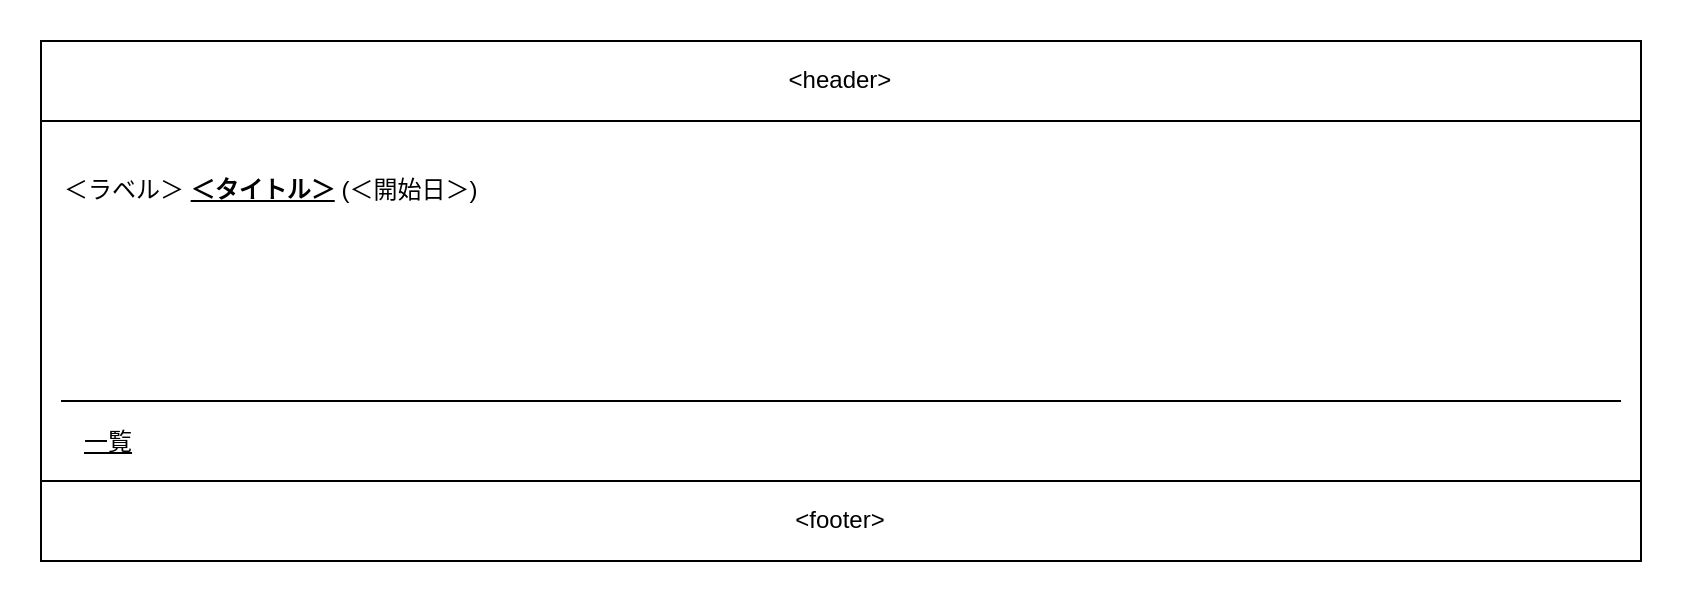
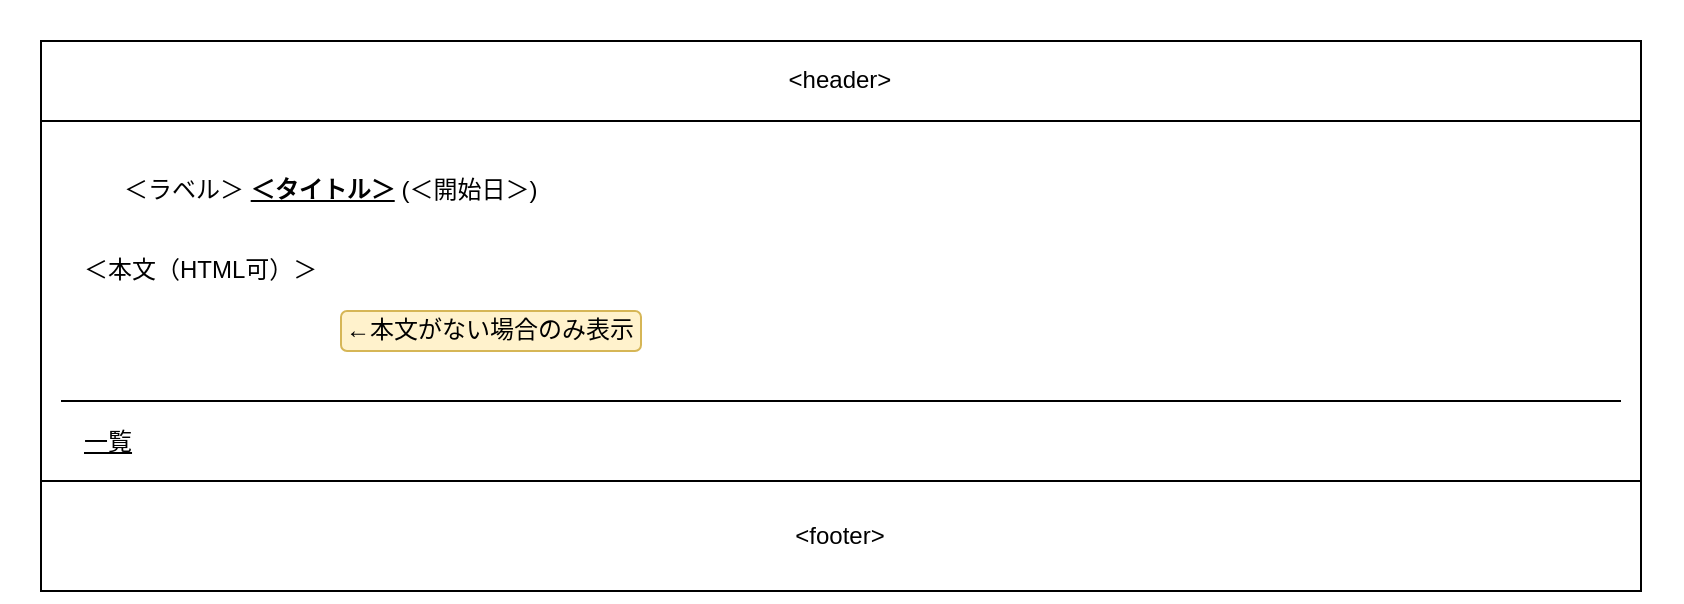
(281, 191) -> (341, 191)
none -> (211, 271)
none -> (491, 331)
(841, 521) -> (841, 536)
